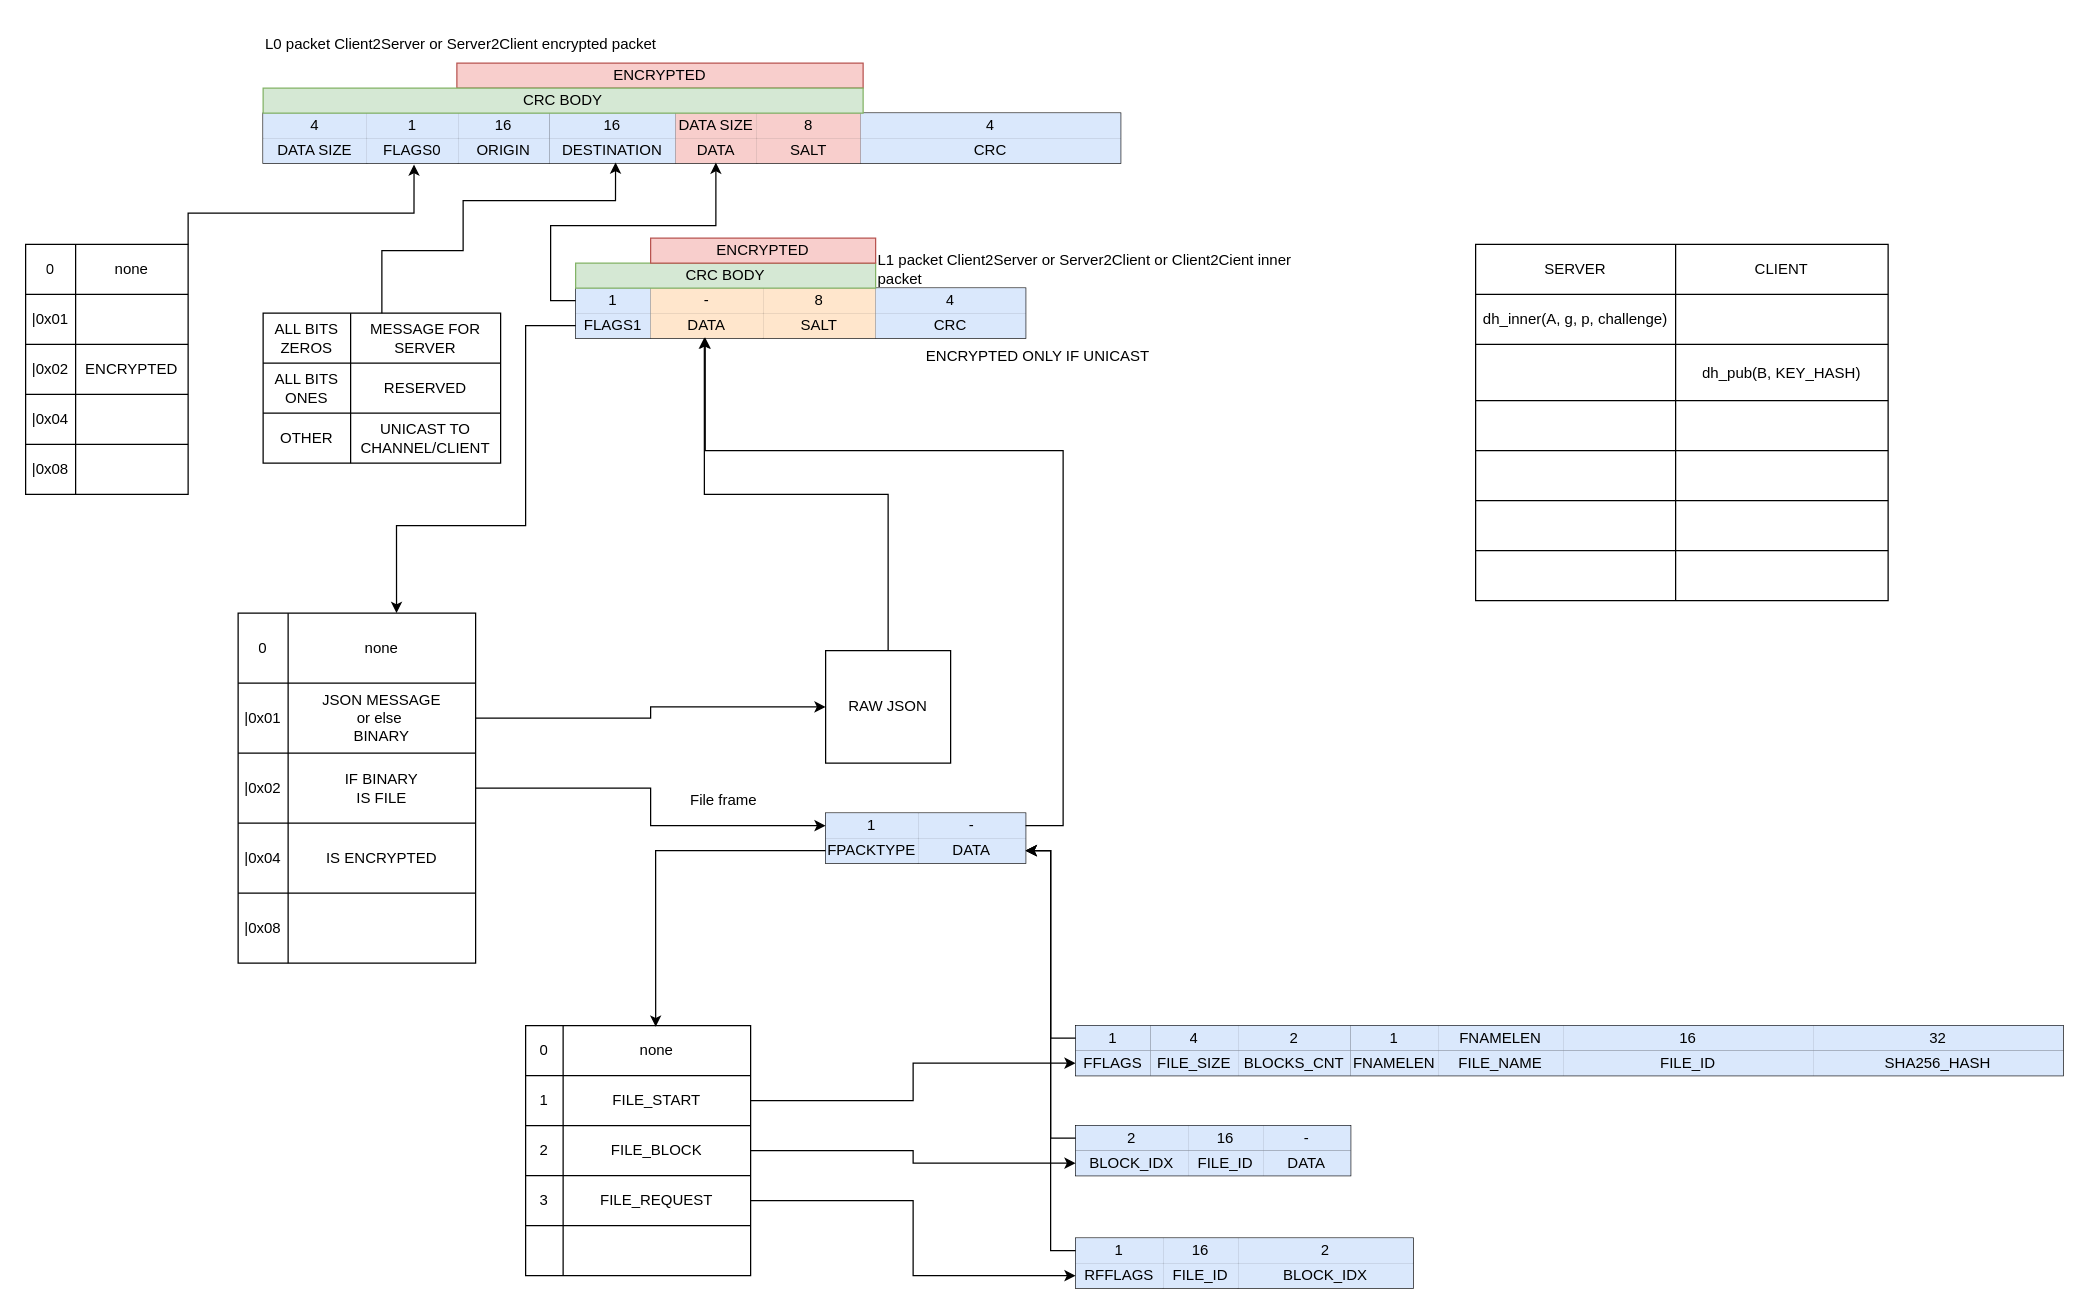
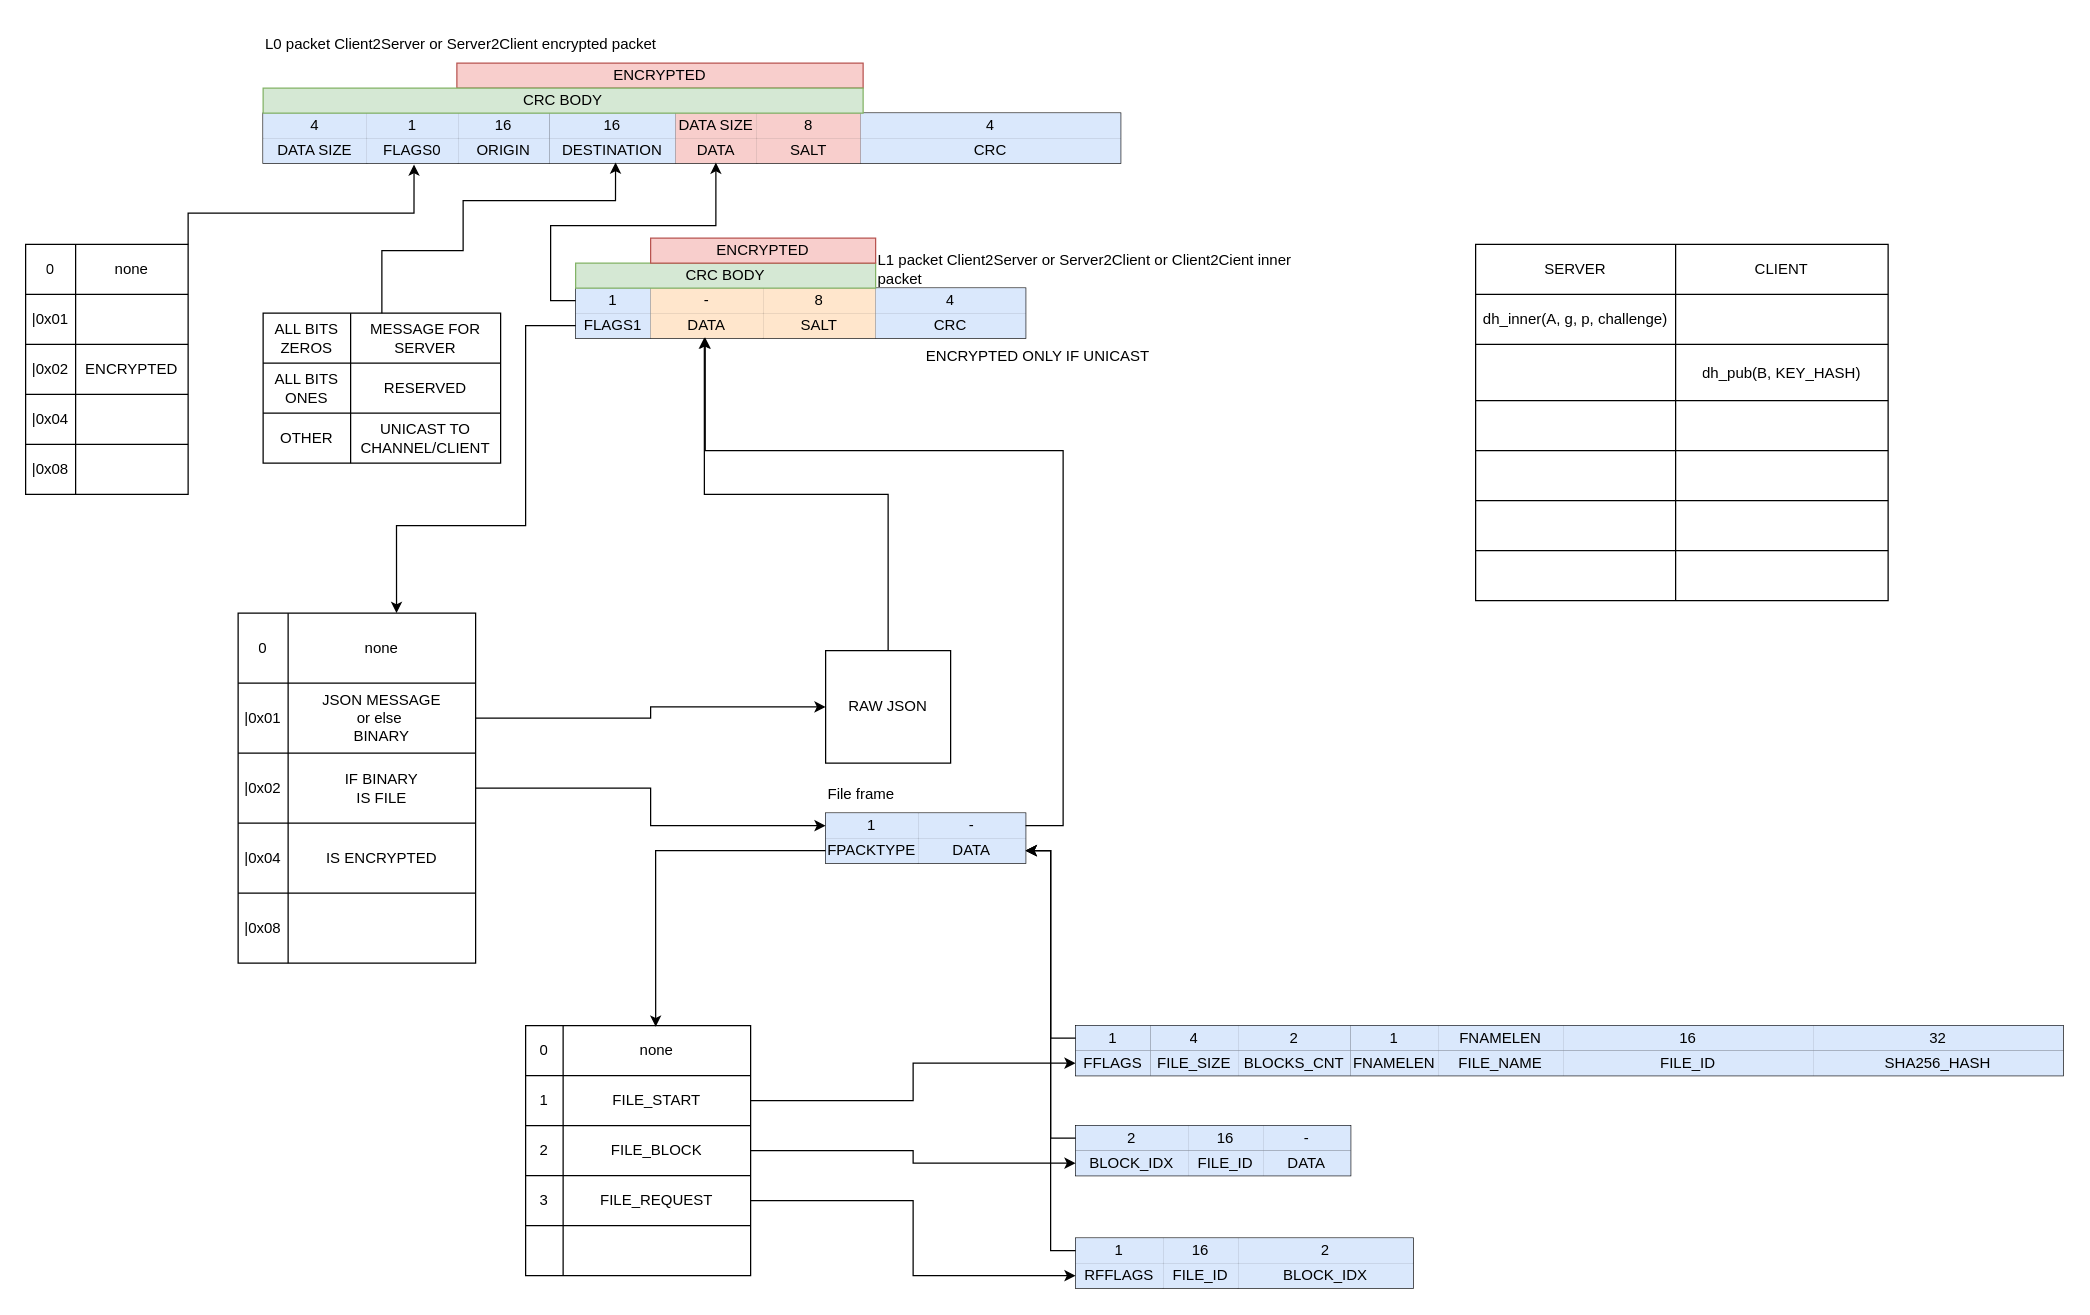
(738, 801) -> (876, 794)
